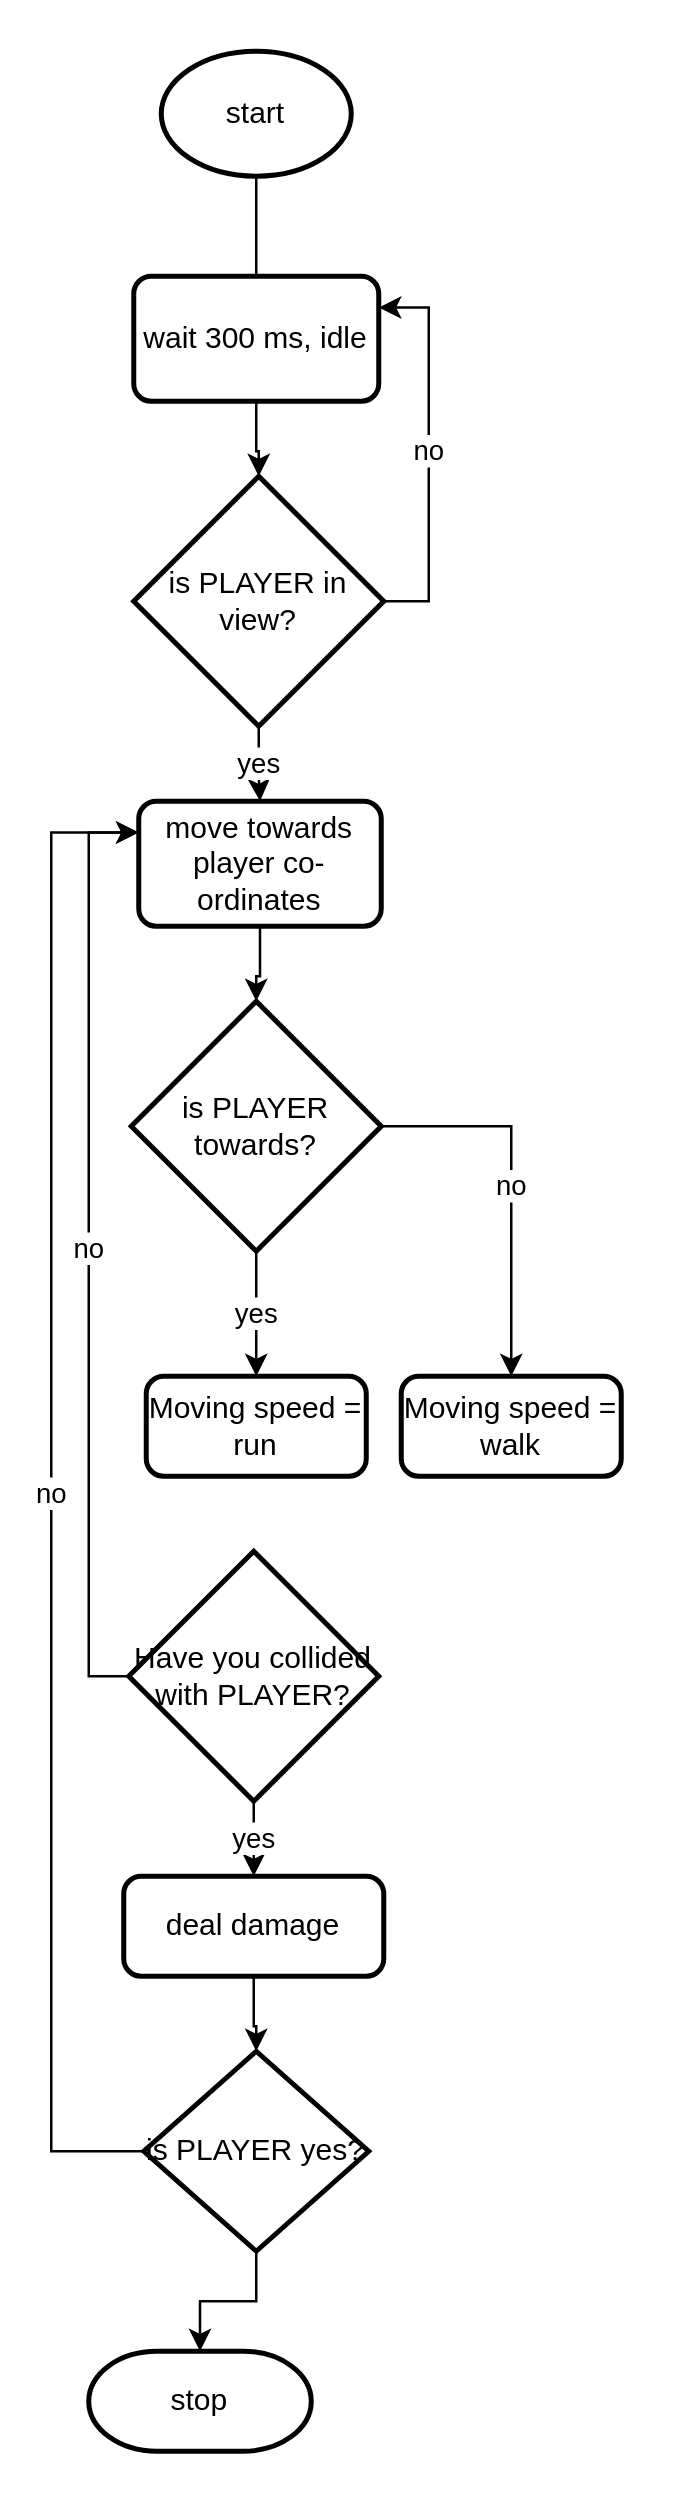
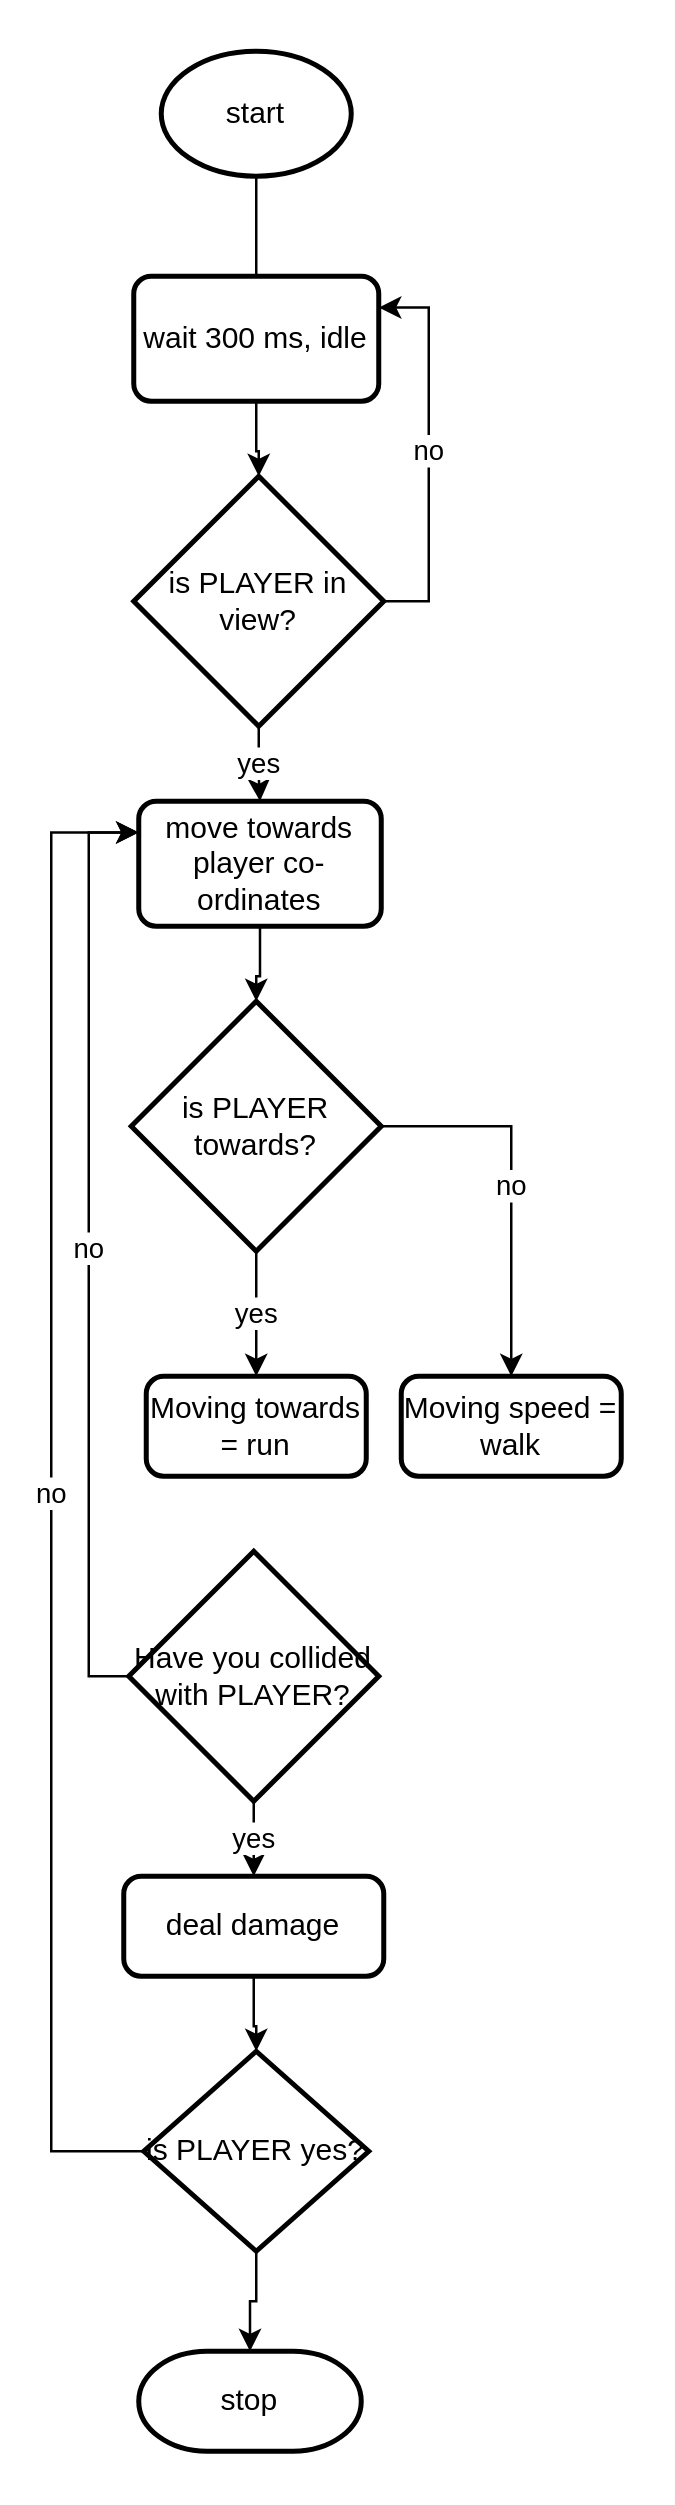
(256, 1426) -> (256, 1426)
(200, 2401) -> (250, 2401)
